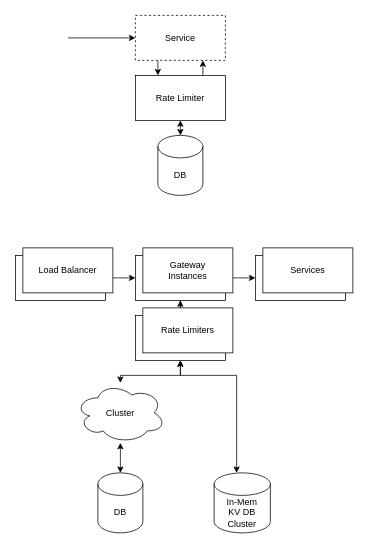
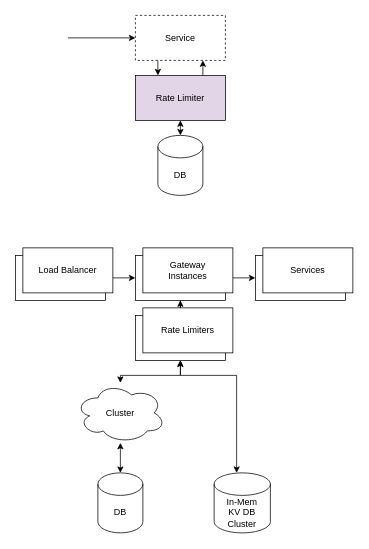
(180, 98) -> (180, 98)
